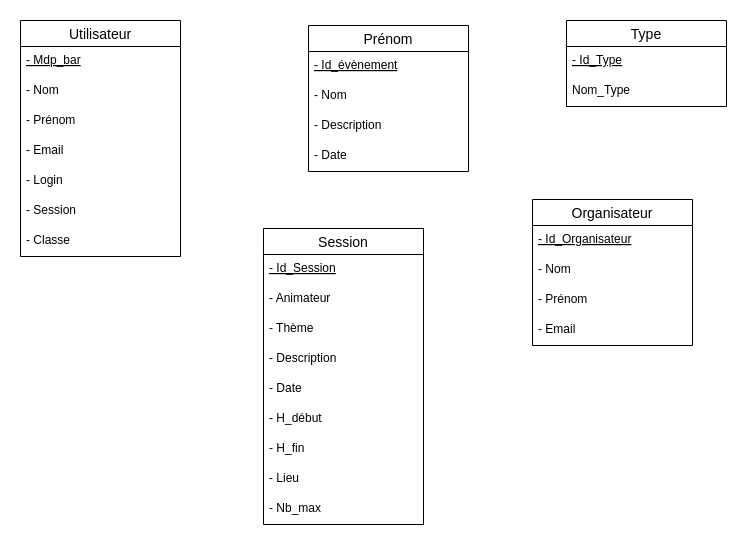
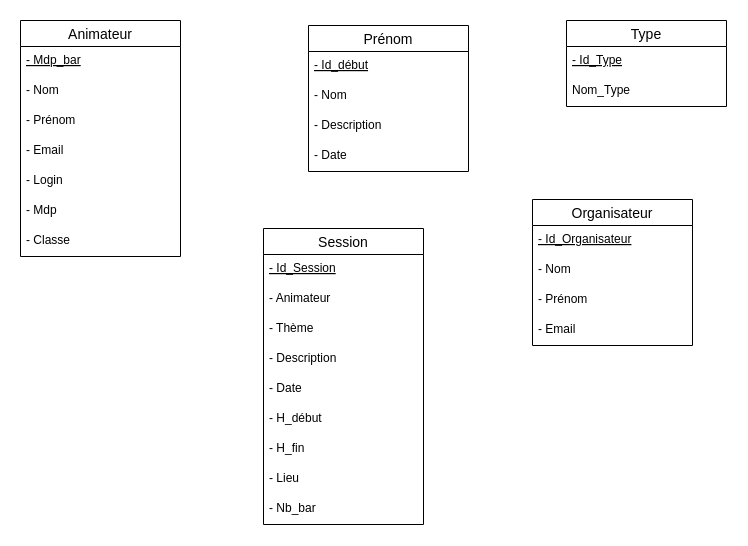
(100, 34) -> (100, 34)
(359, 65) -> (346, 65)
(53, 210) -> (41, 210)
(294, 508) -> (294, 508)
